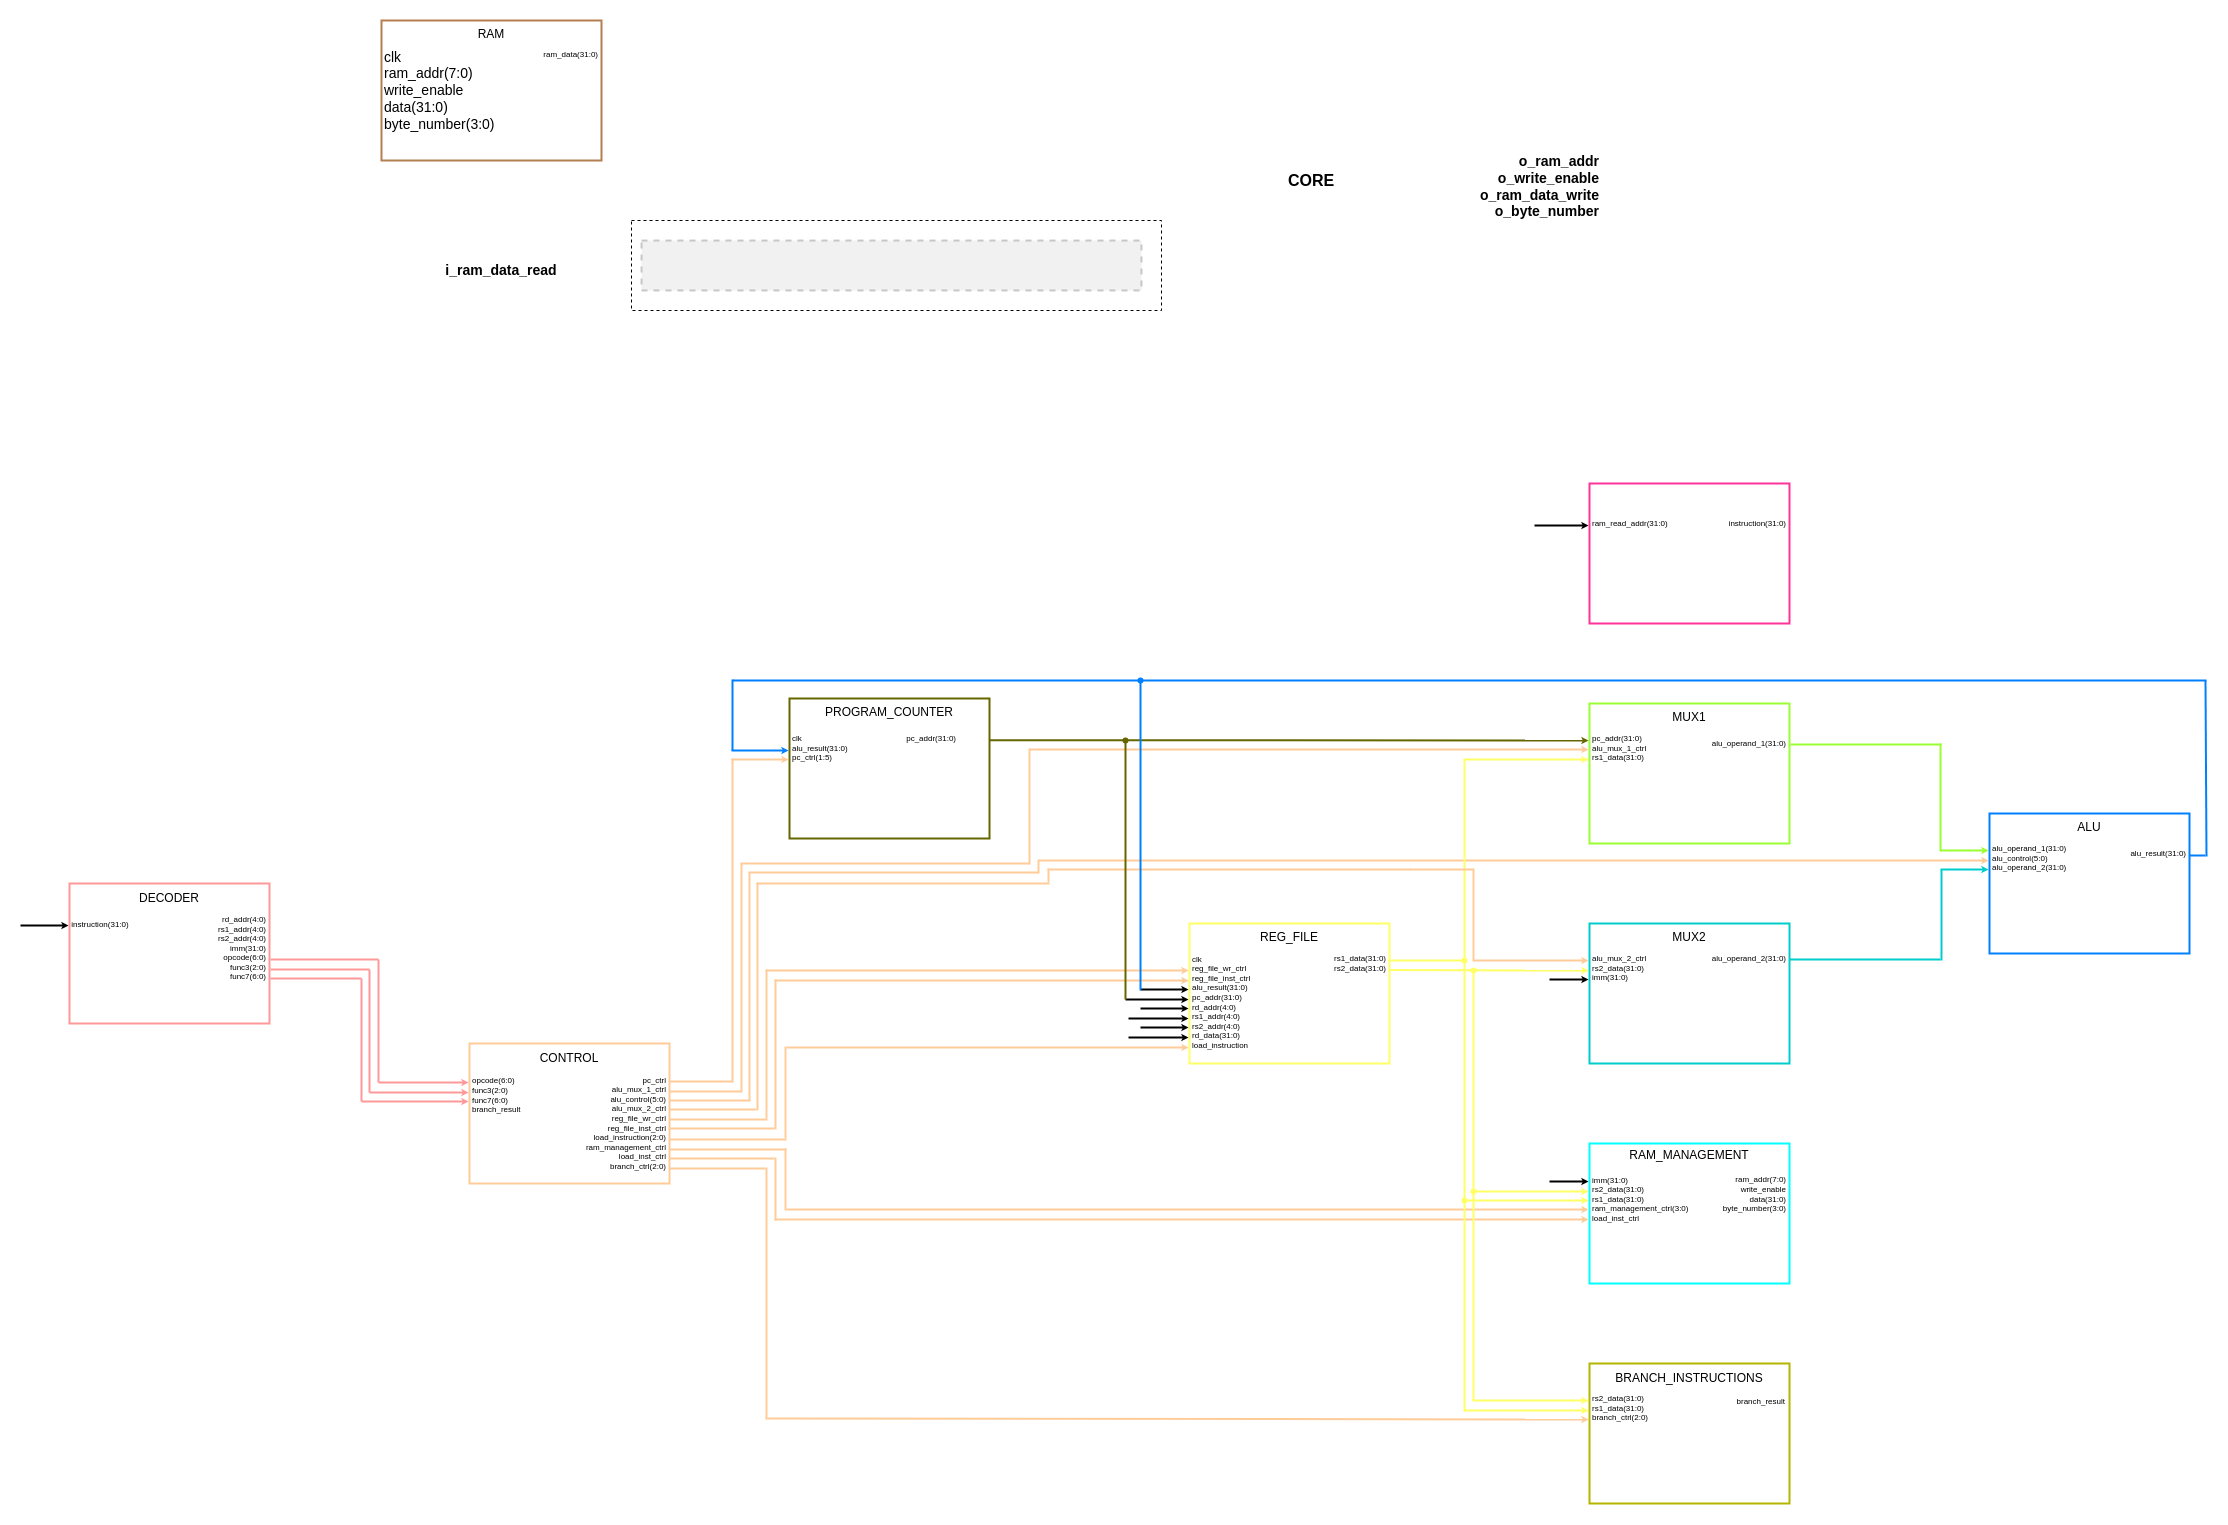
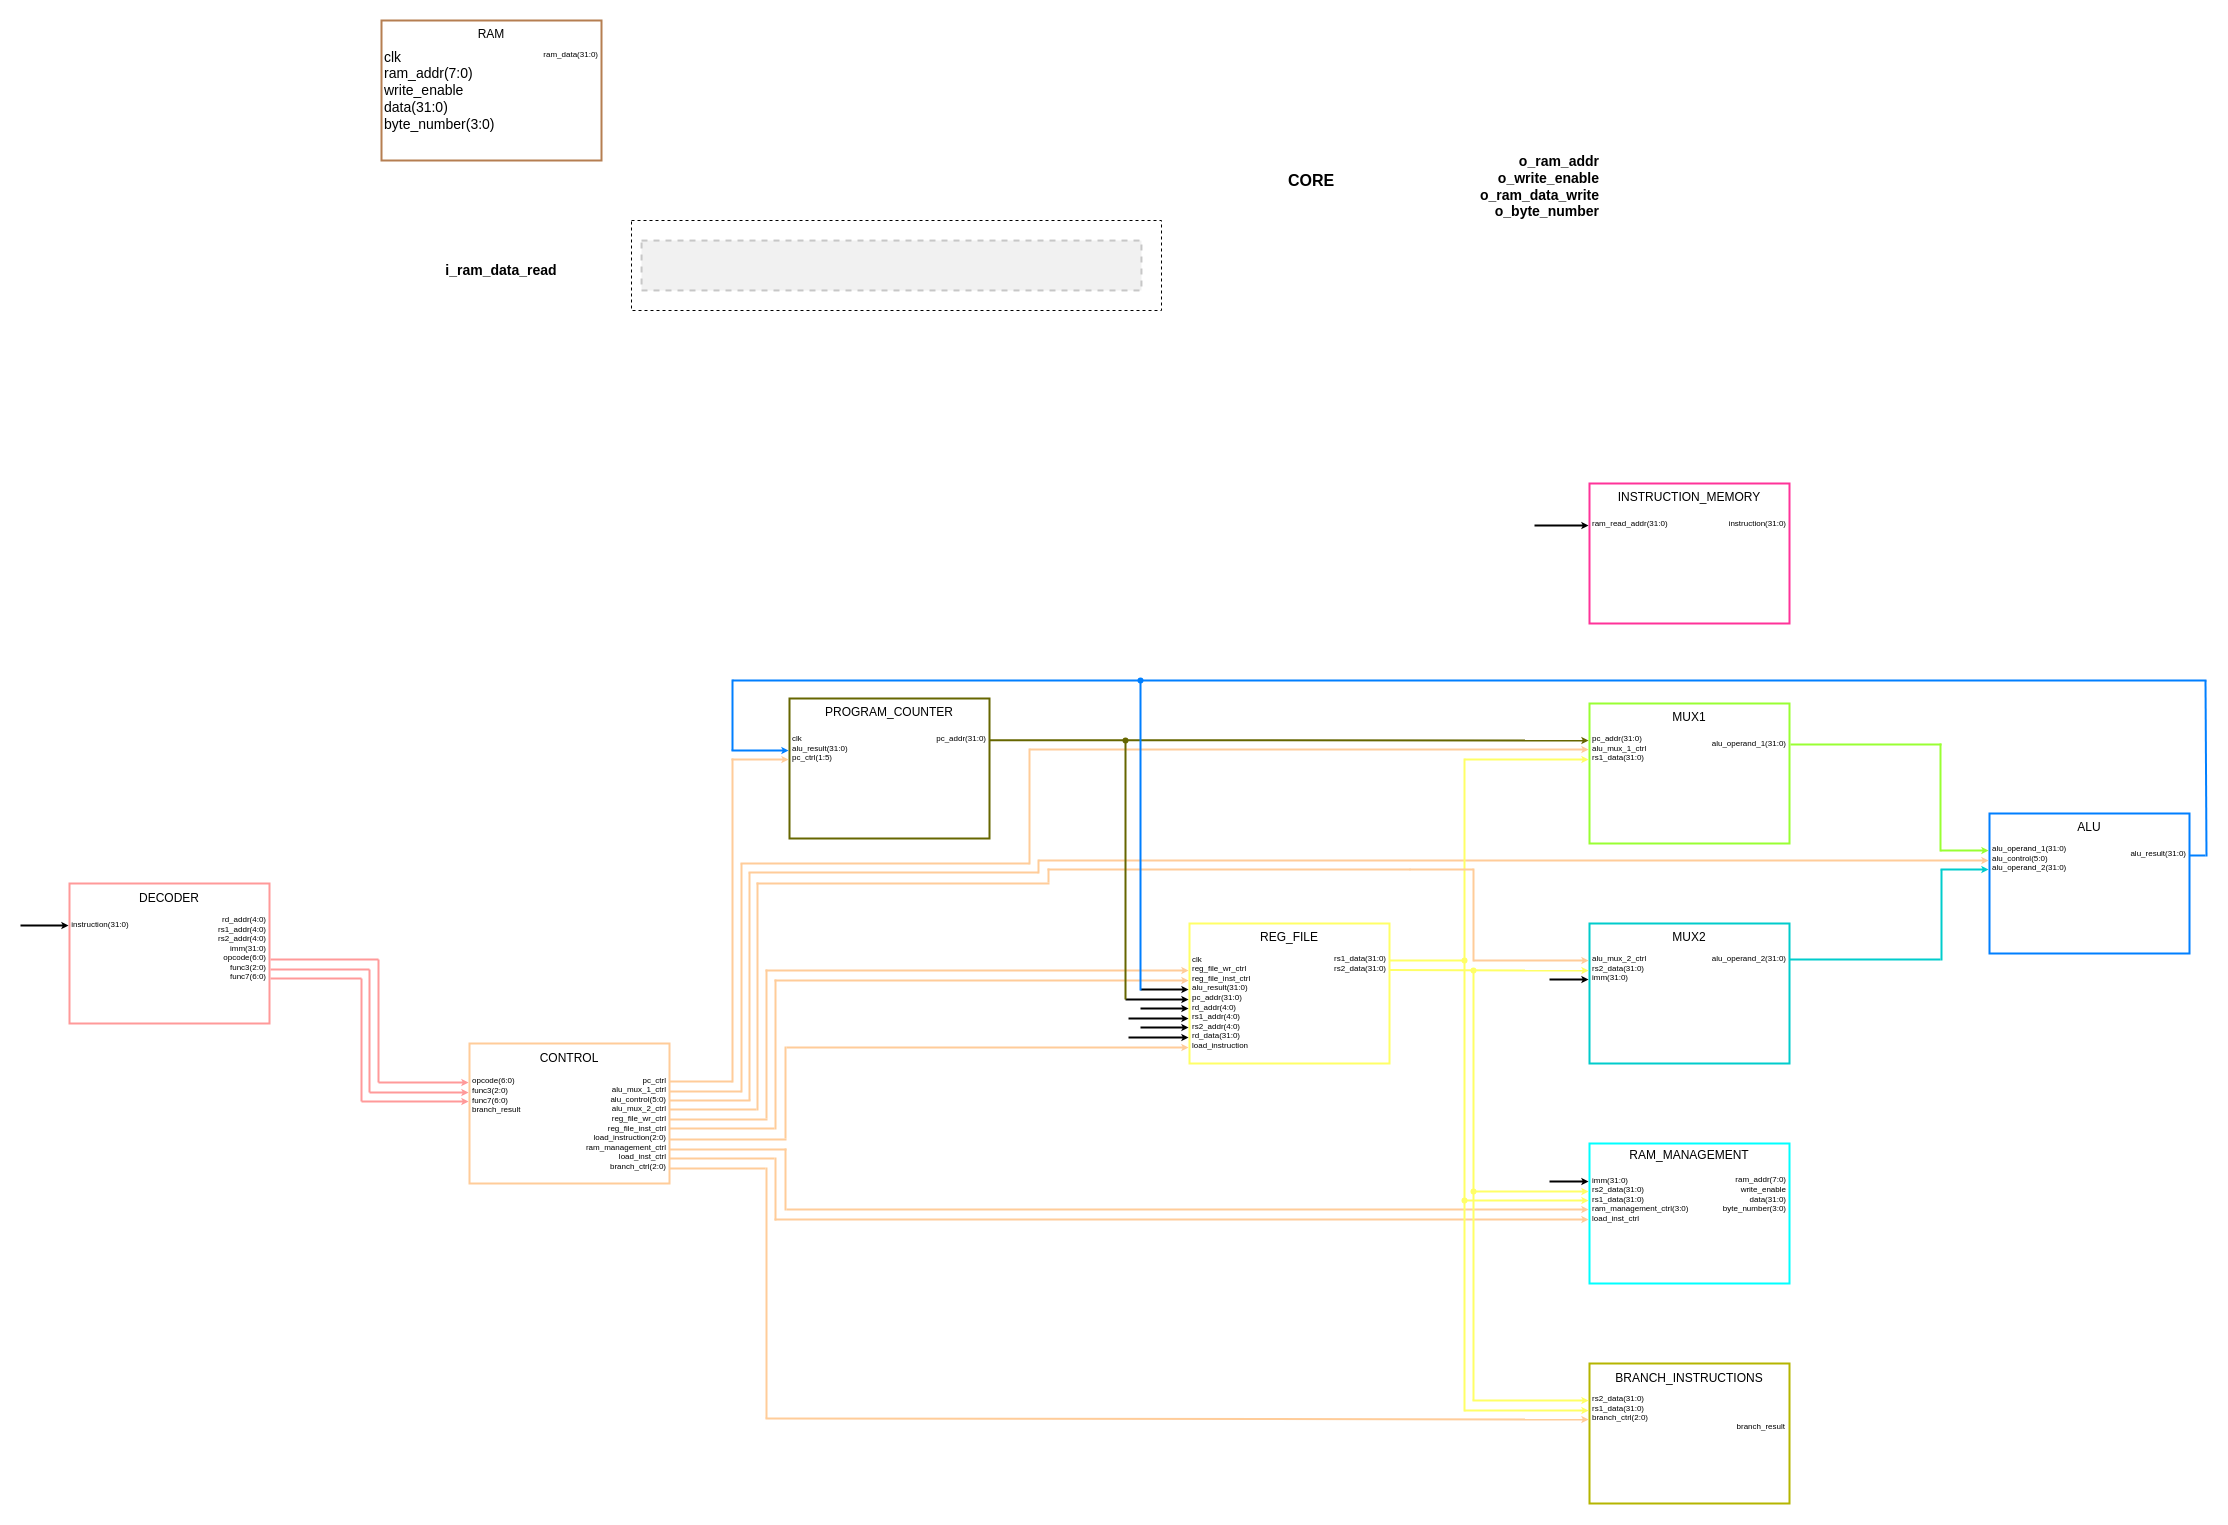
none -> (1690, 498)
(929, 739) -> (959, 739)
(1759, 1401) -> (1759, 1426)
